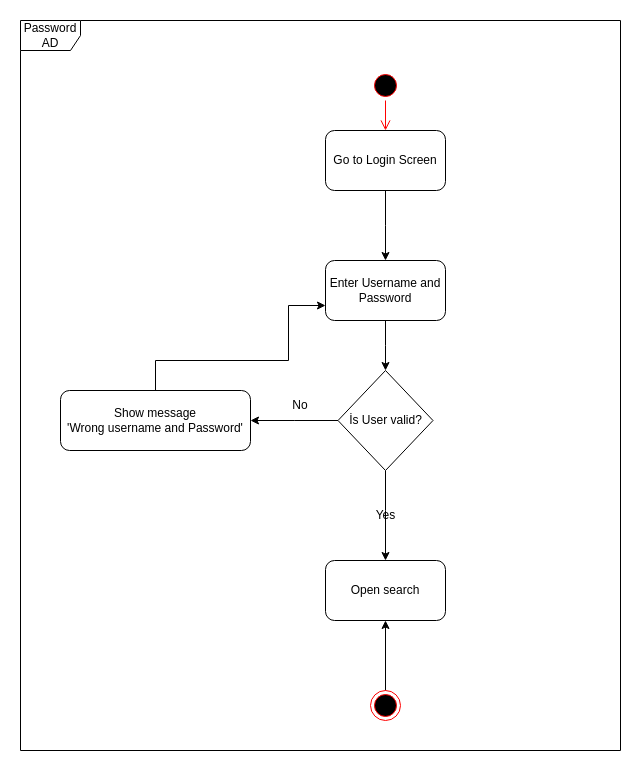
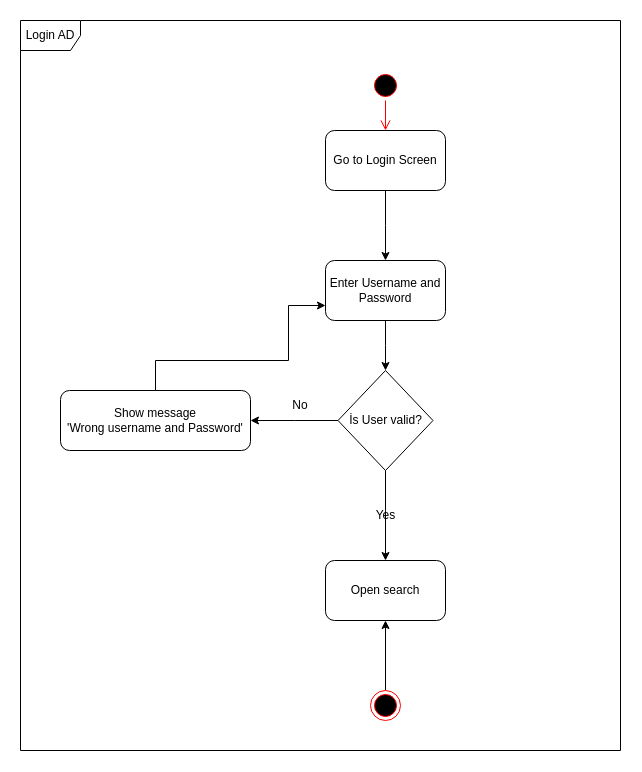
(51, 36) -> (51, 36)
